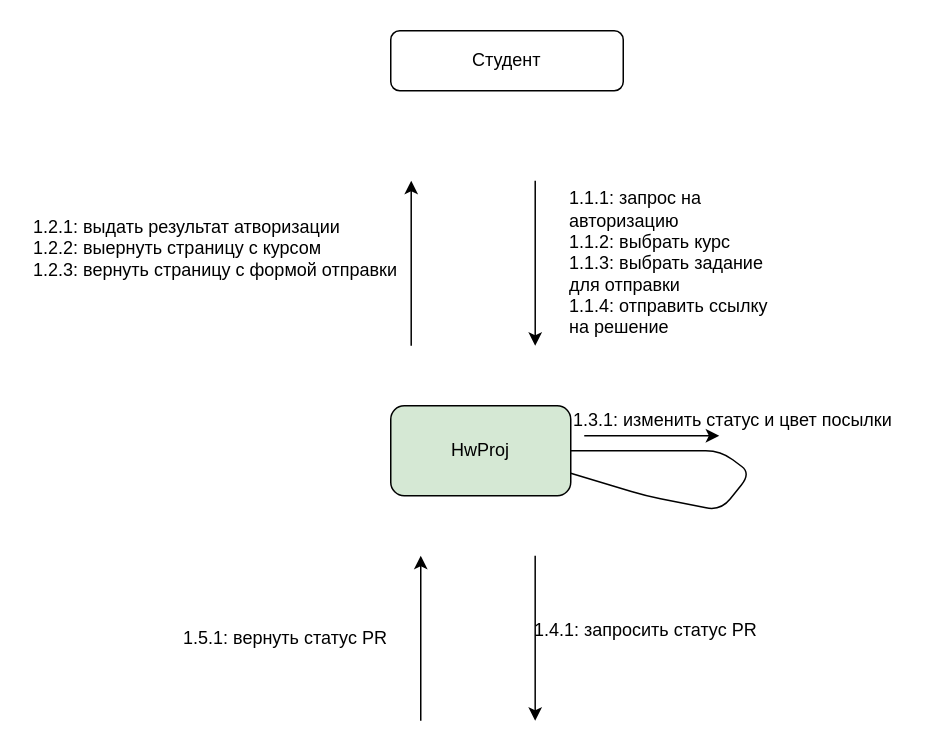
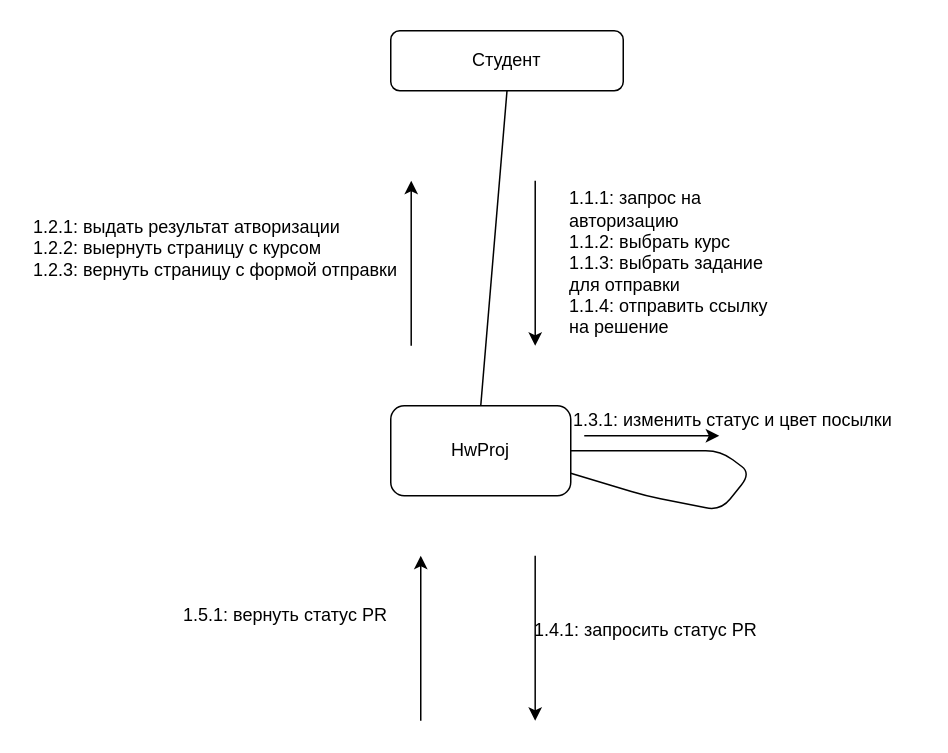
none -> (494, 248)
(481, 451) -> (481, 451)
(293, 638) -> (293, 616)
